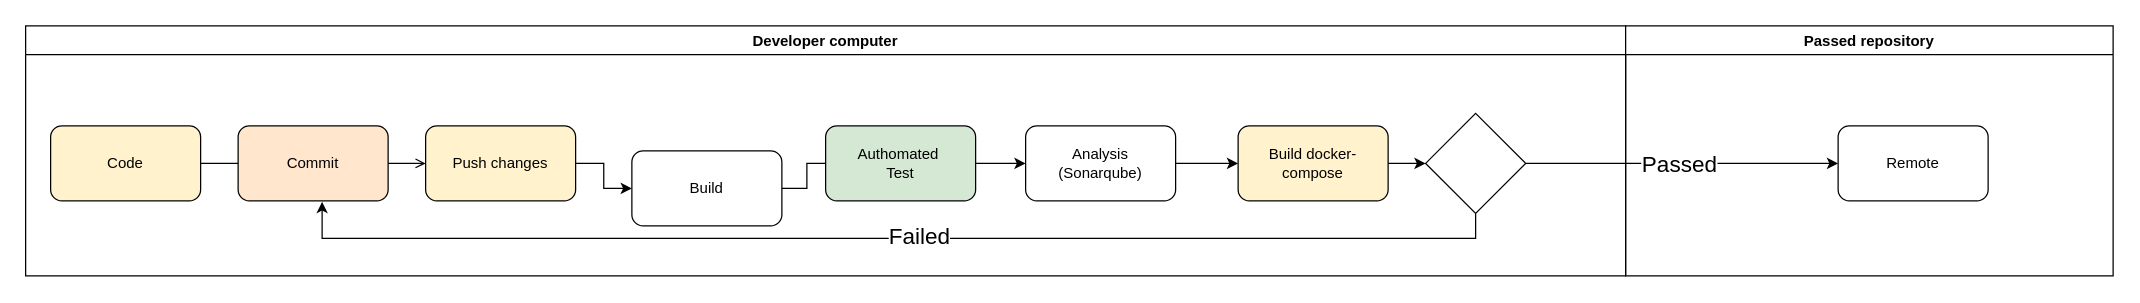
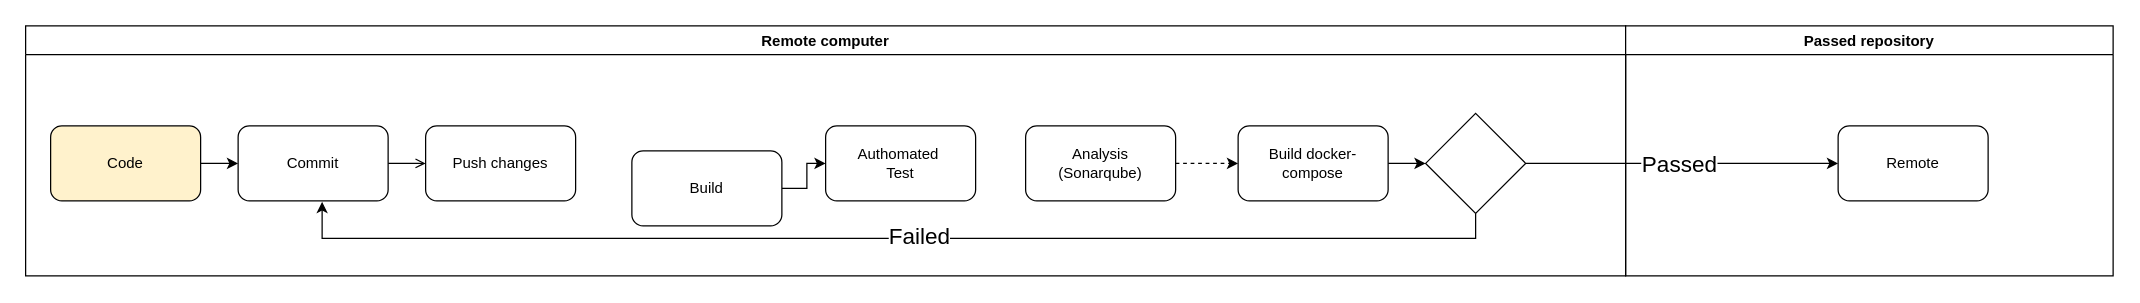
(825, 41) -> (825, 41)
(231, 163) -> (228, 163)
(313, 163) -> (313, 163)
(501, 163) -> (501, 163)
(819, 163) -> (816, 163)
(901, 163) -> (901, 163)
(997, 163) -> none
(1203, 163) -> (1203, 163)
(1313, 163) -> (1313, 163)
(604, 171) -> none
